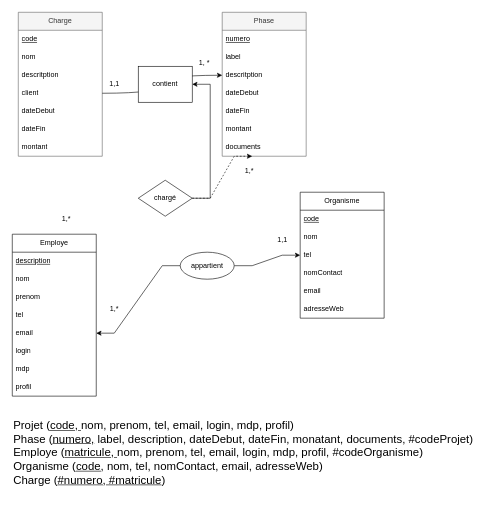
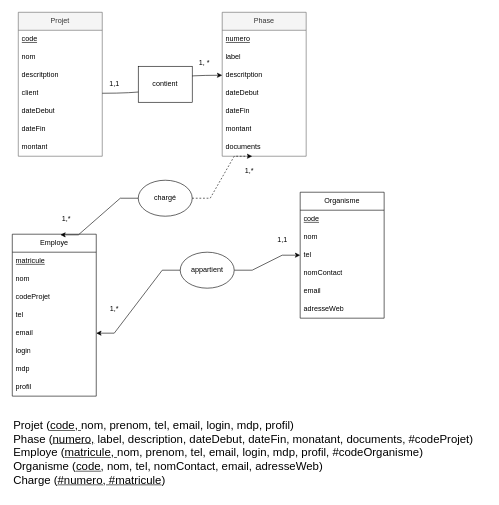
(60, 21) -> (60, 21)
(210, 84) -> (101, 216)
(165, 198) -> (165, 198)
(36, 261) -> (32, 261)
(207, 266) -> (207, 270)
(28, 297) -> (36, 297)
